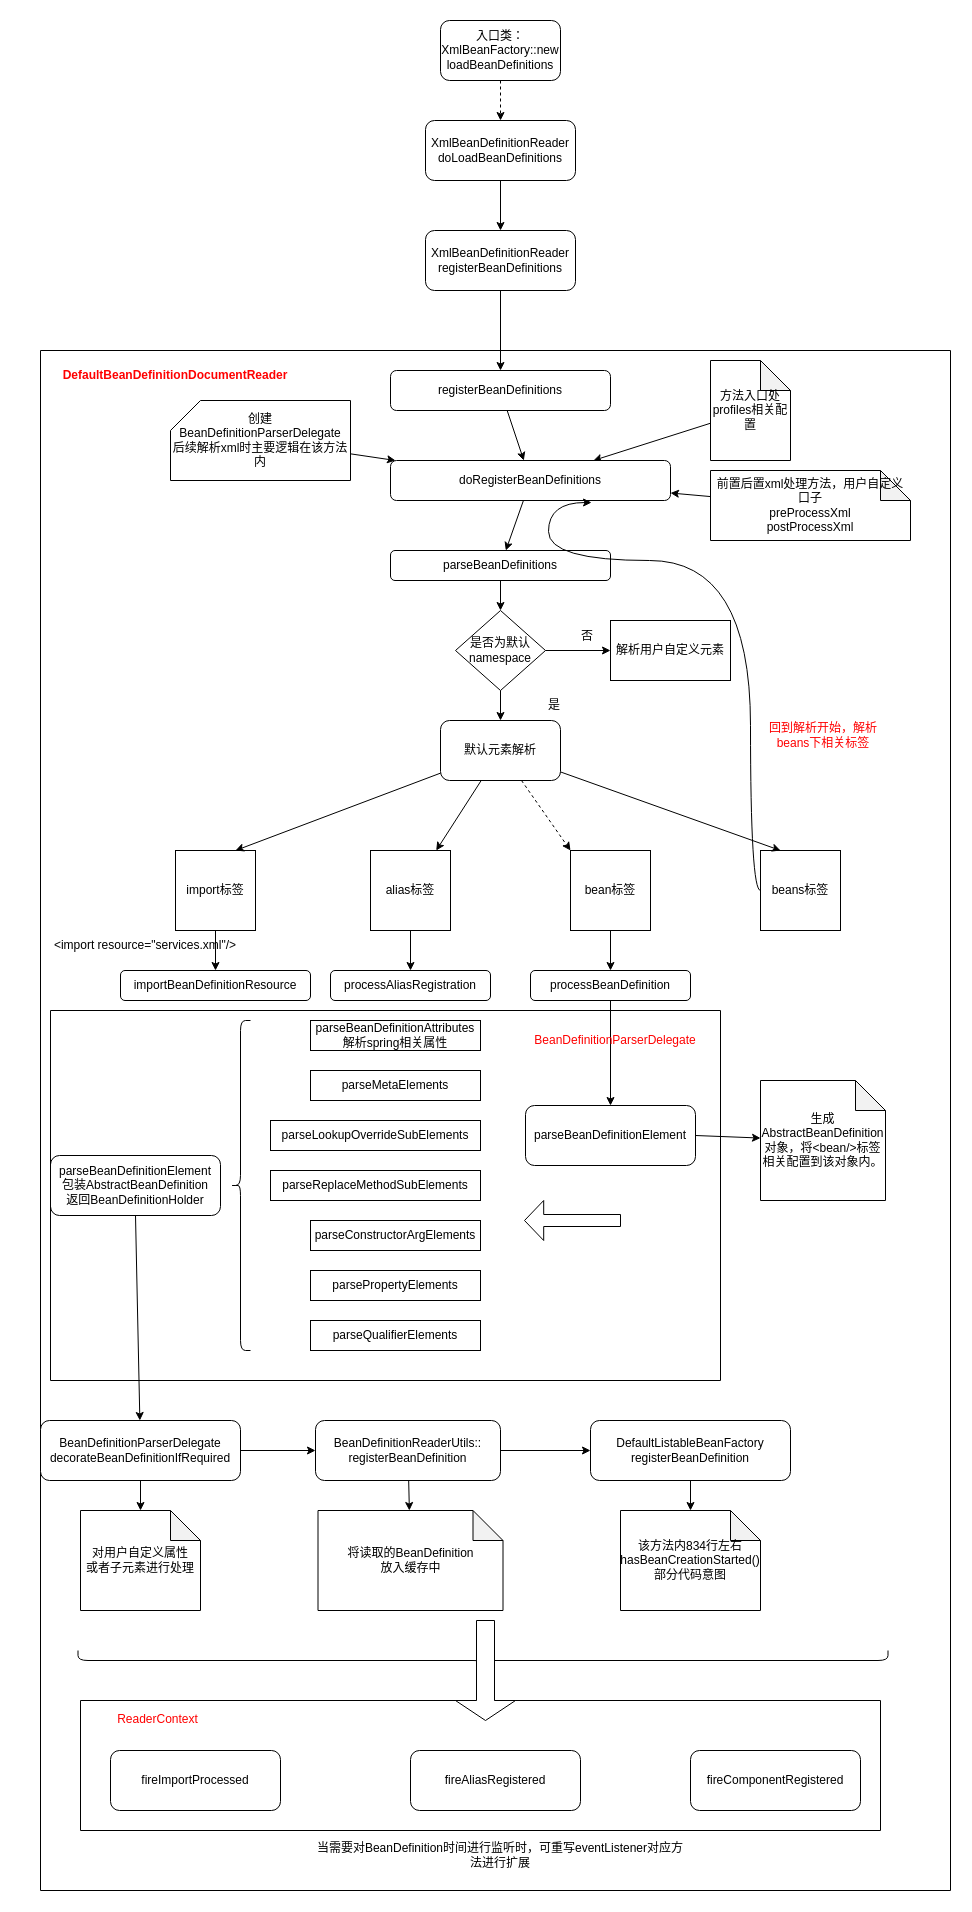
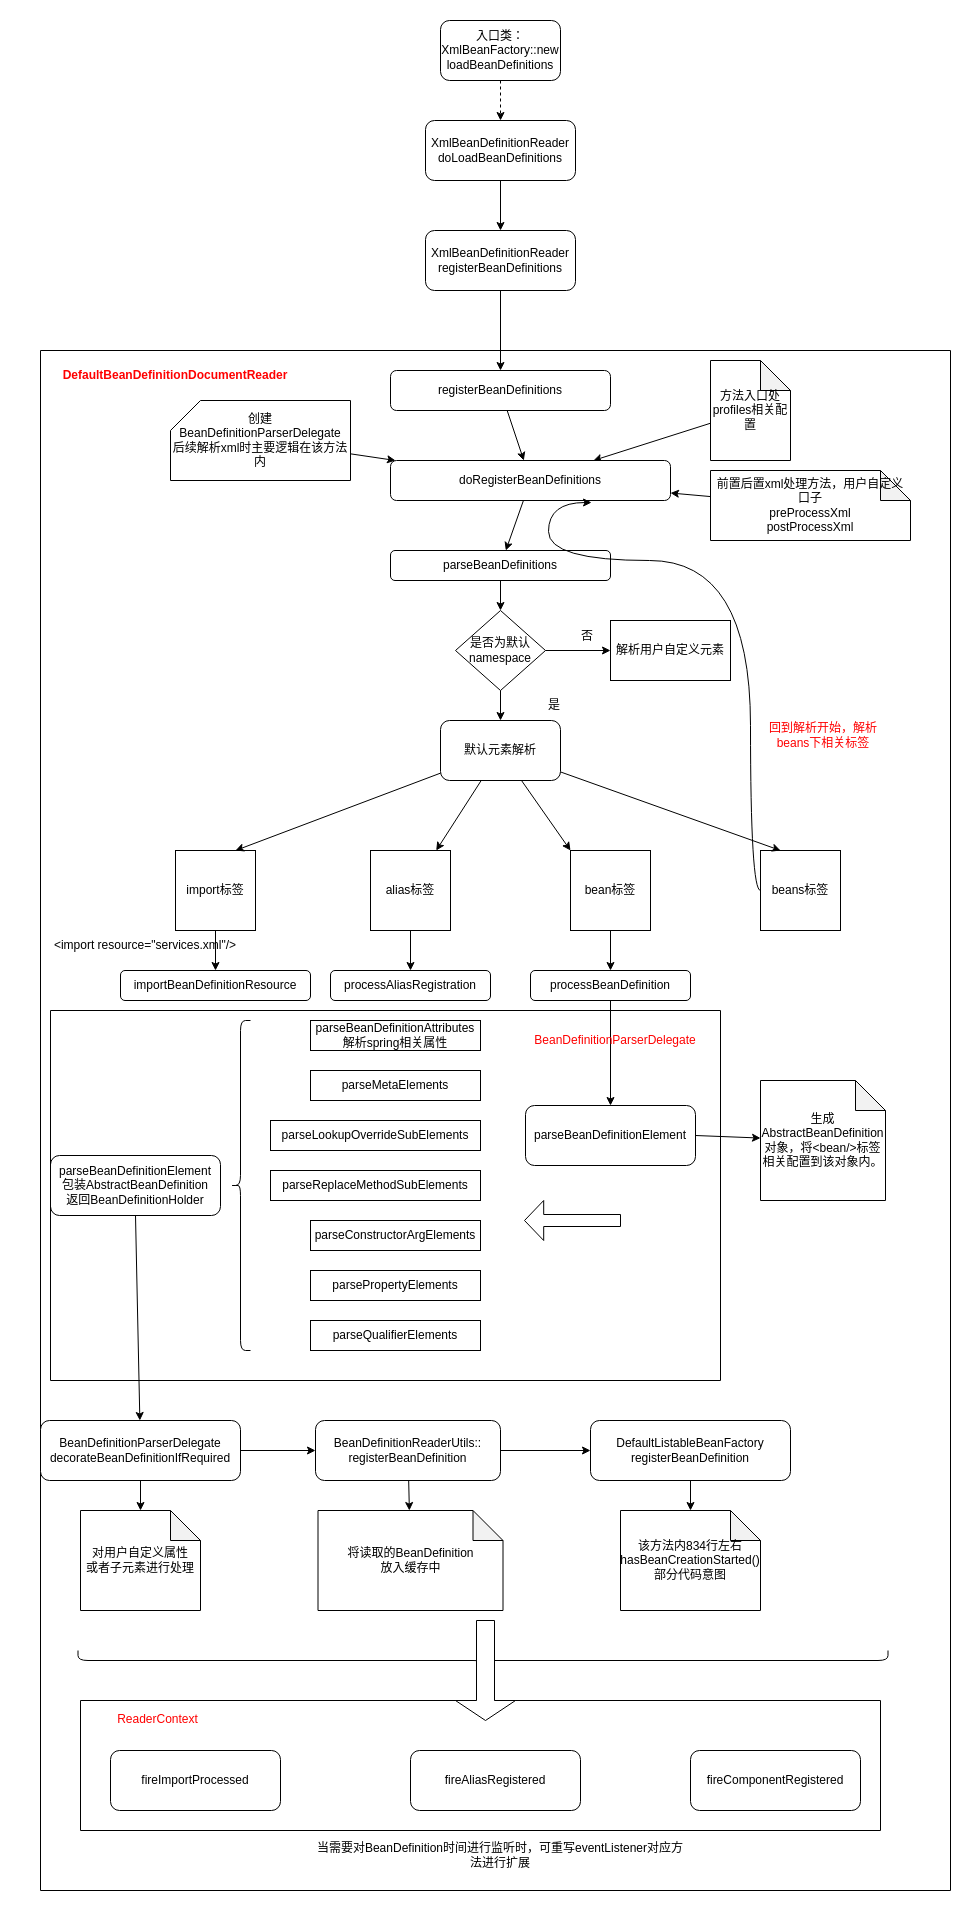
(544, 813) -> (544, 813)
